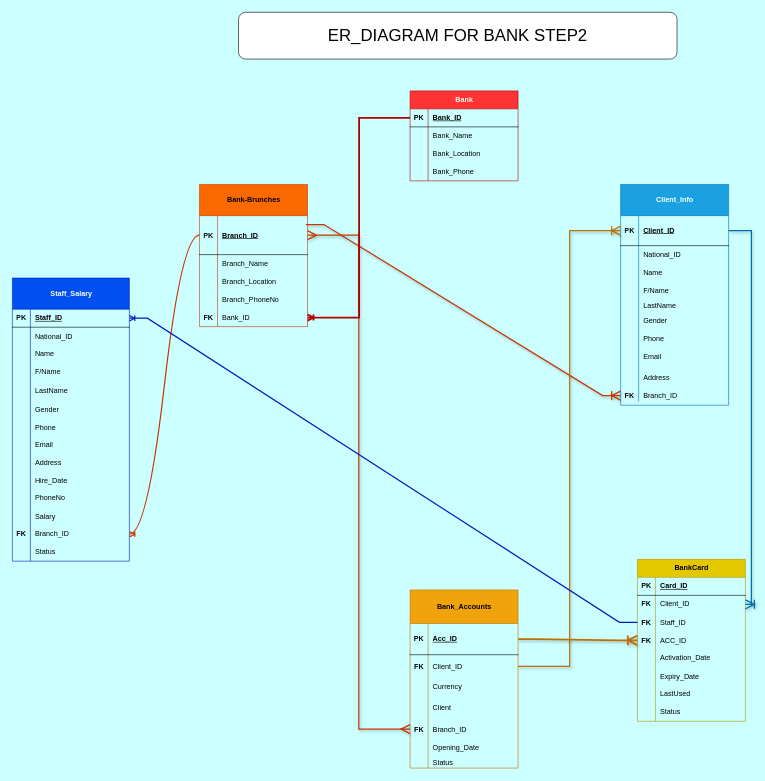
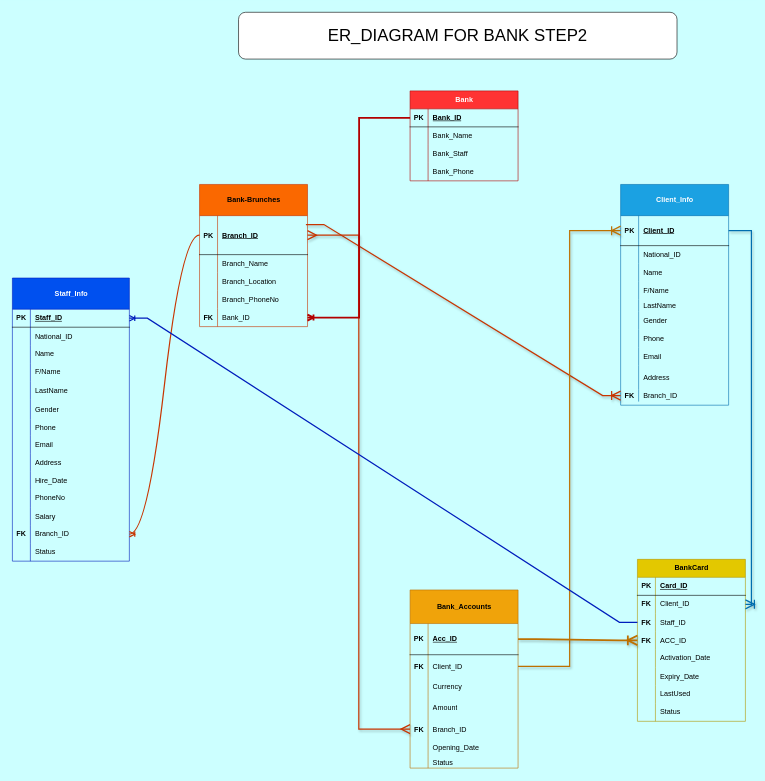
(458, 154) -> (453, 154)
(71, 294) -> (71, 294)
(443, 708) -> (445, 708)
